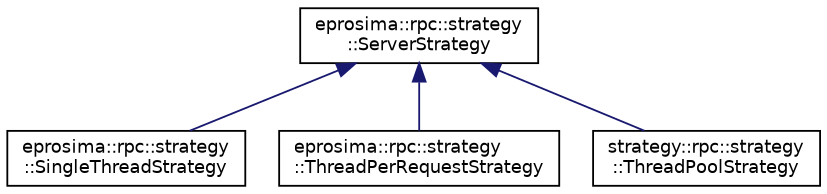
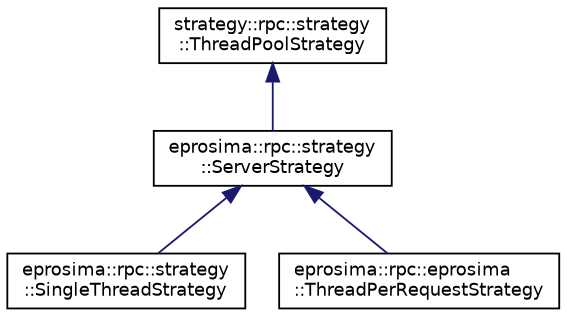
(571, 101) -> (273, 106)
(419, 158) -> (419, 281)
